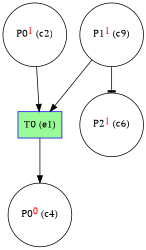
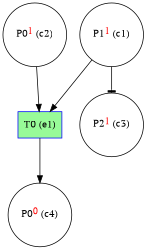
(120, 34) -> (120, 34)
(120, 124) -> (120, 124)
